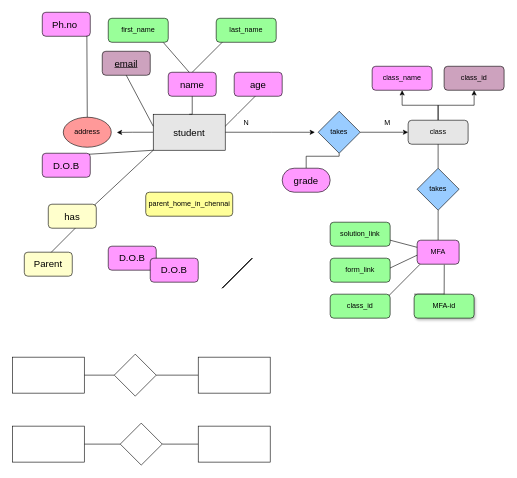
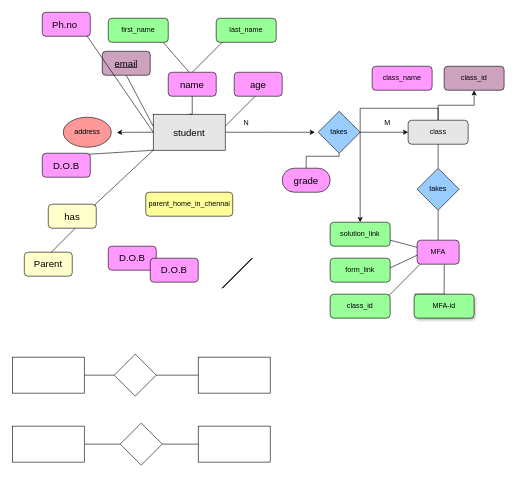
(87, 76) -> (119, 83)
(402, 95) -> (360, 108)
